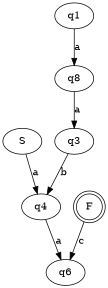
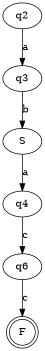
(74, 16) -> none
(74, 79) -> (22, 16)
(59, 171) -> (22, 106)
(78, 237) -> (22, 294)
(59, 241) -> (25, 235)
